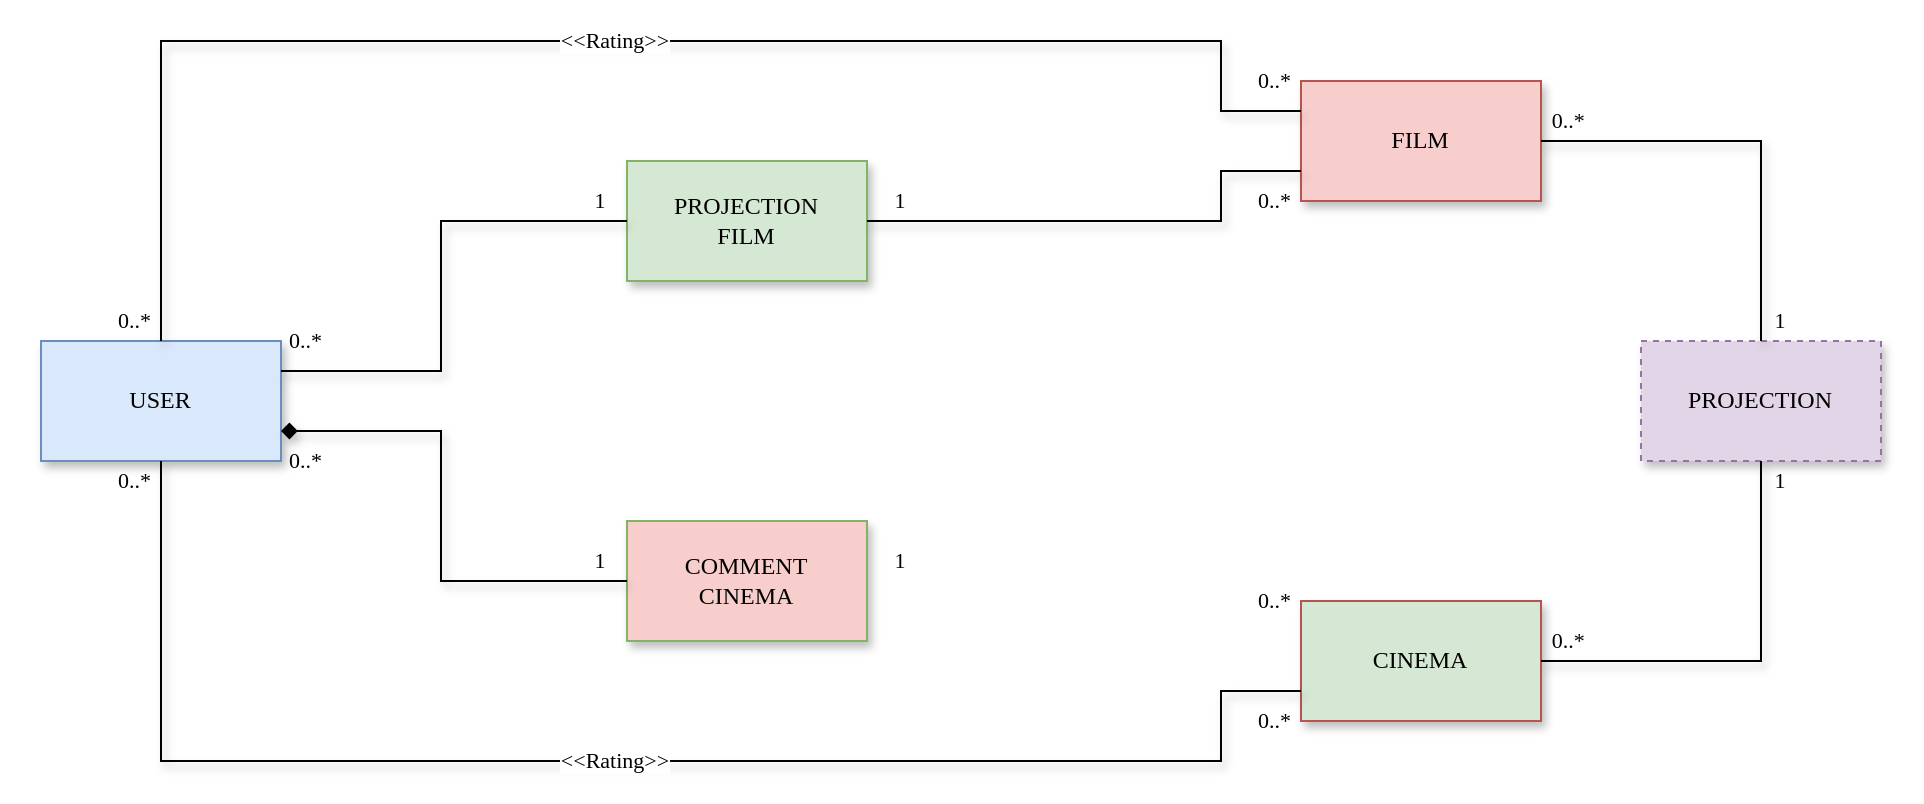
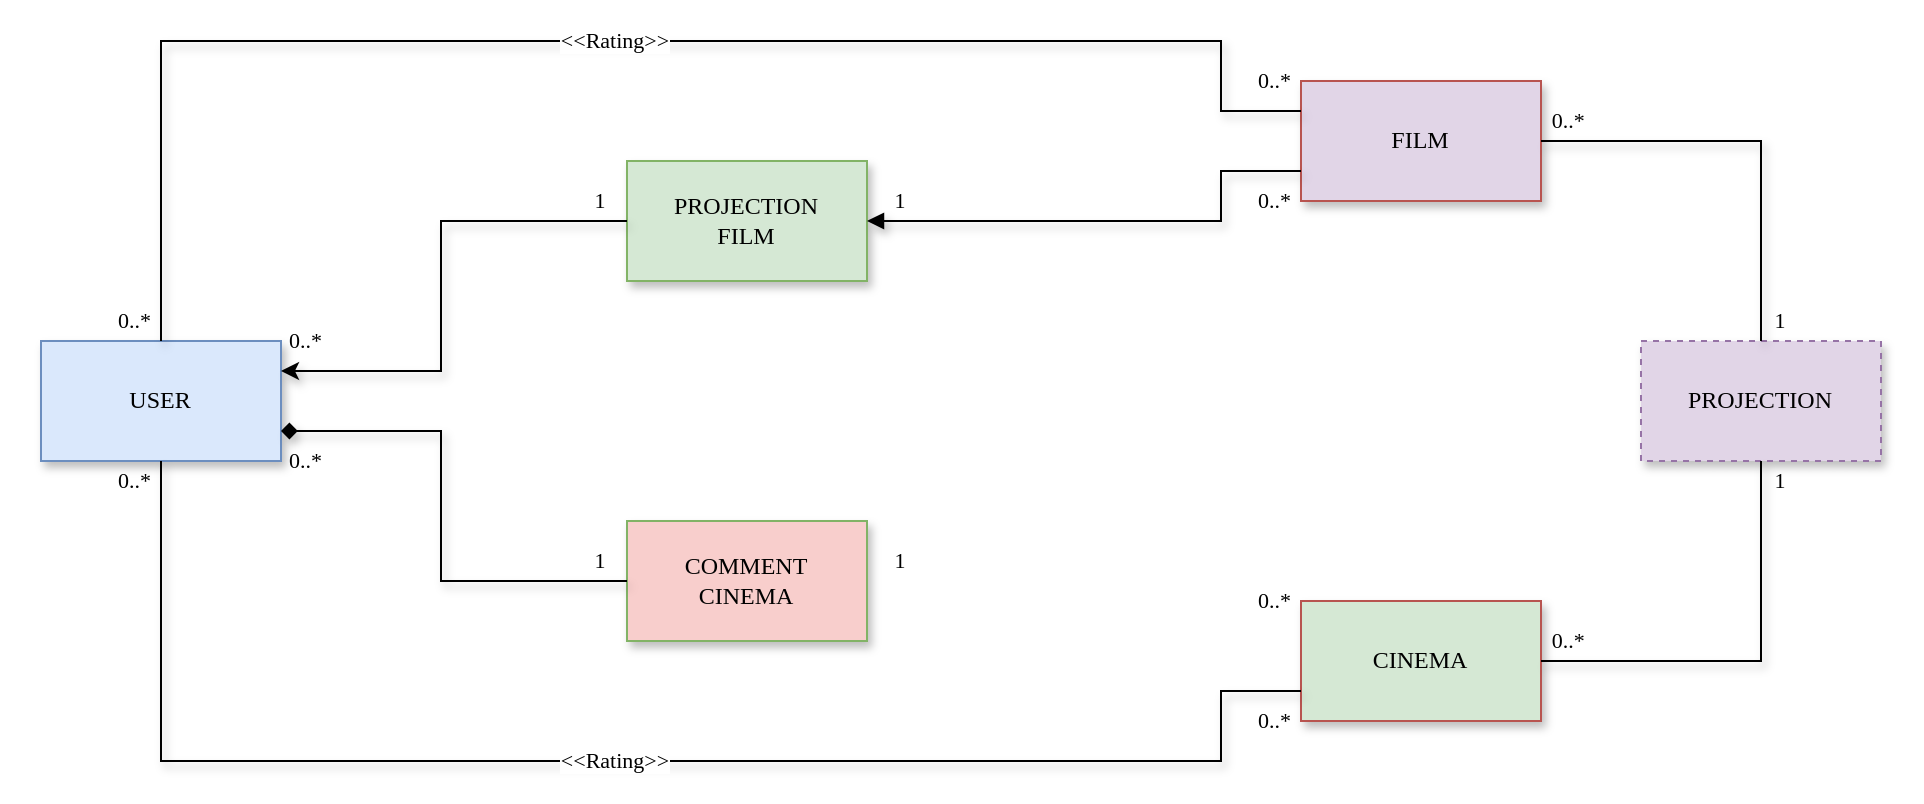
(1421, 141) -> (1421, 141)
(876, 221) -> (884, 221)
(289, 371) -> (296, 371)
